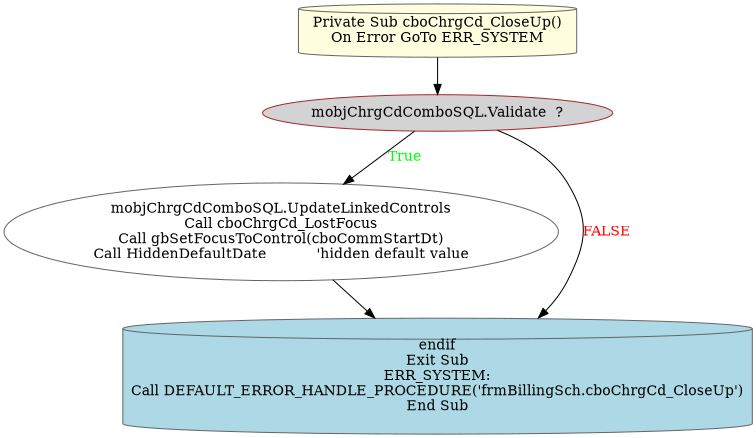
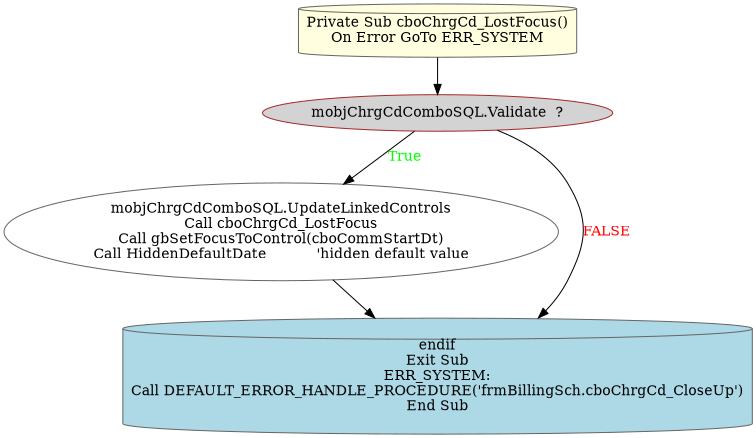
(438, 31) -> (438, 31)
